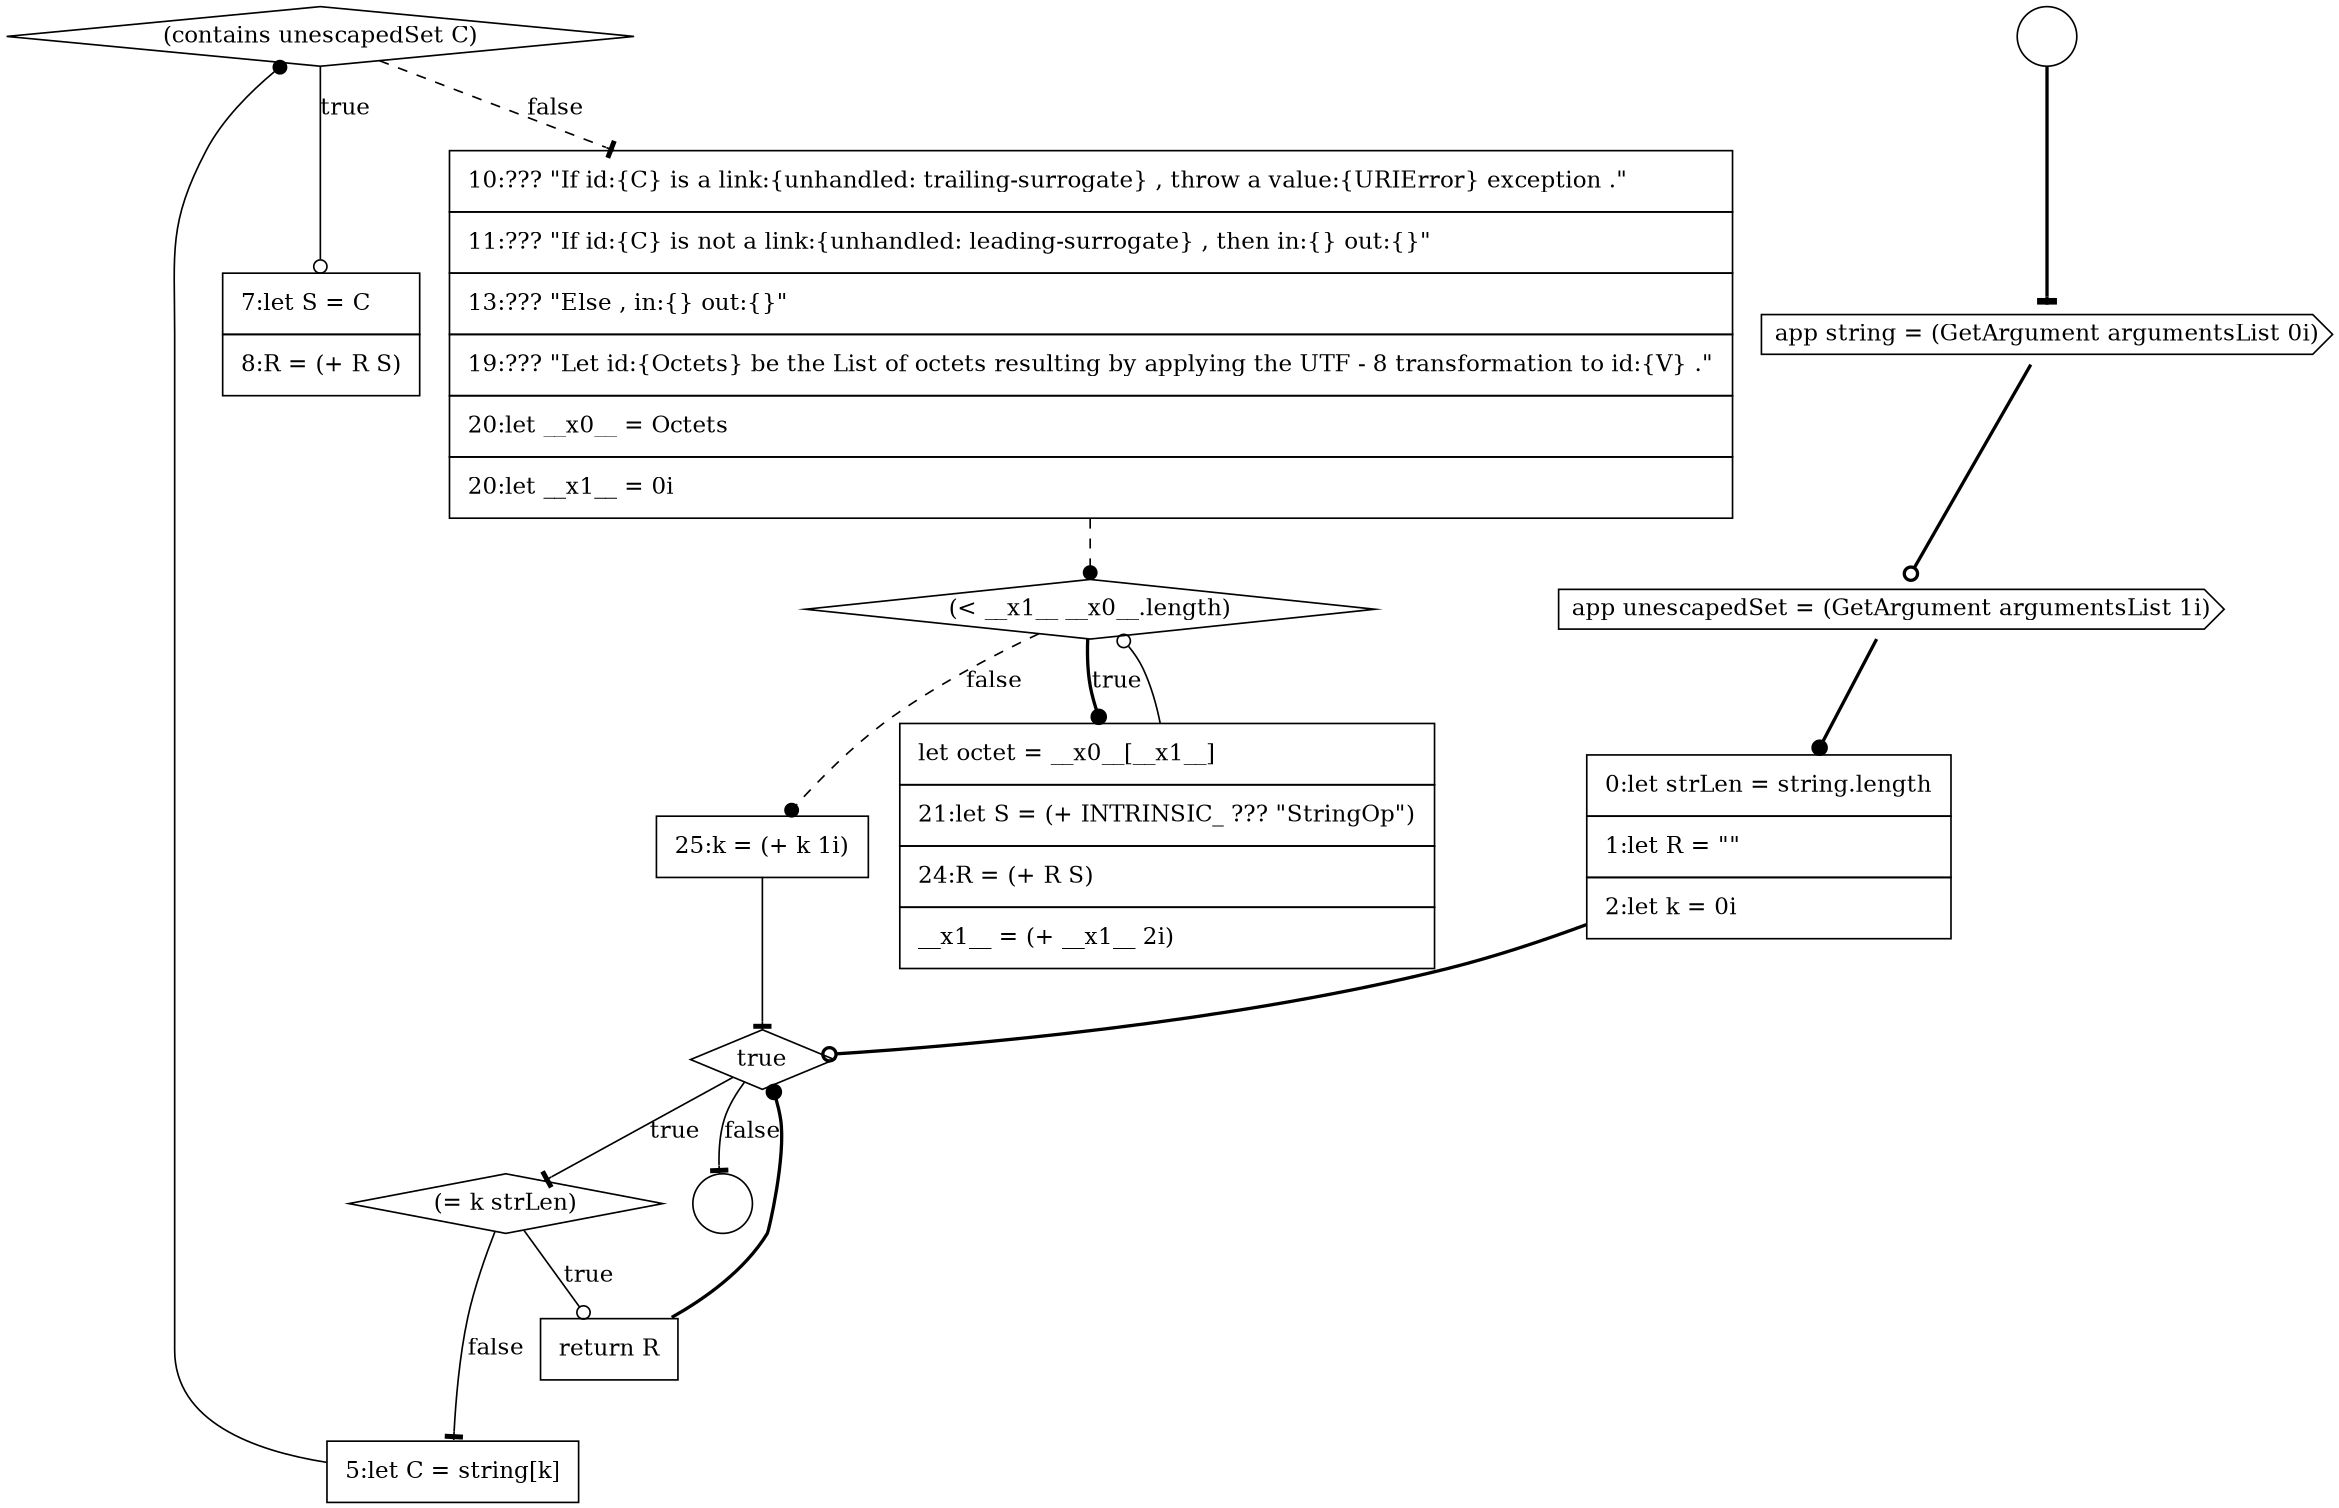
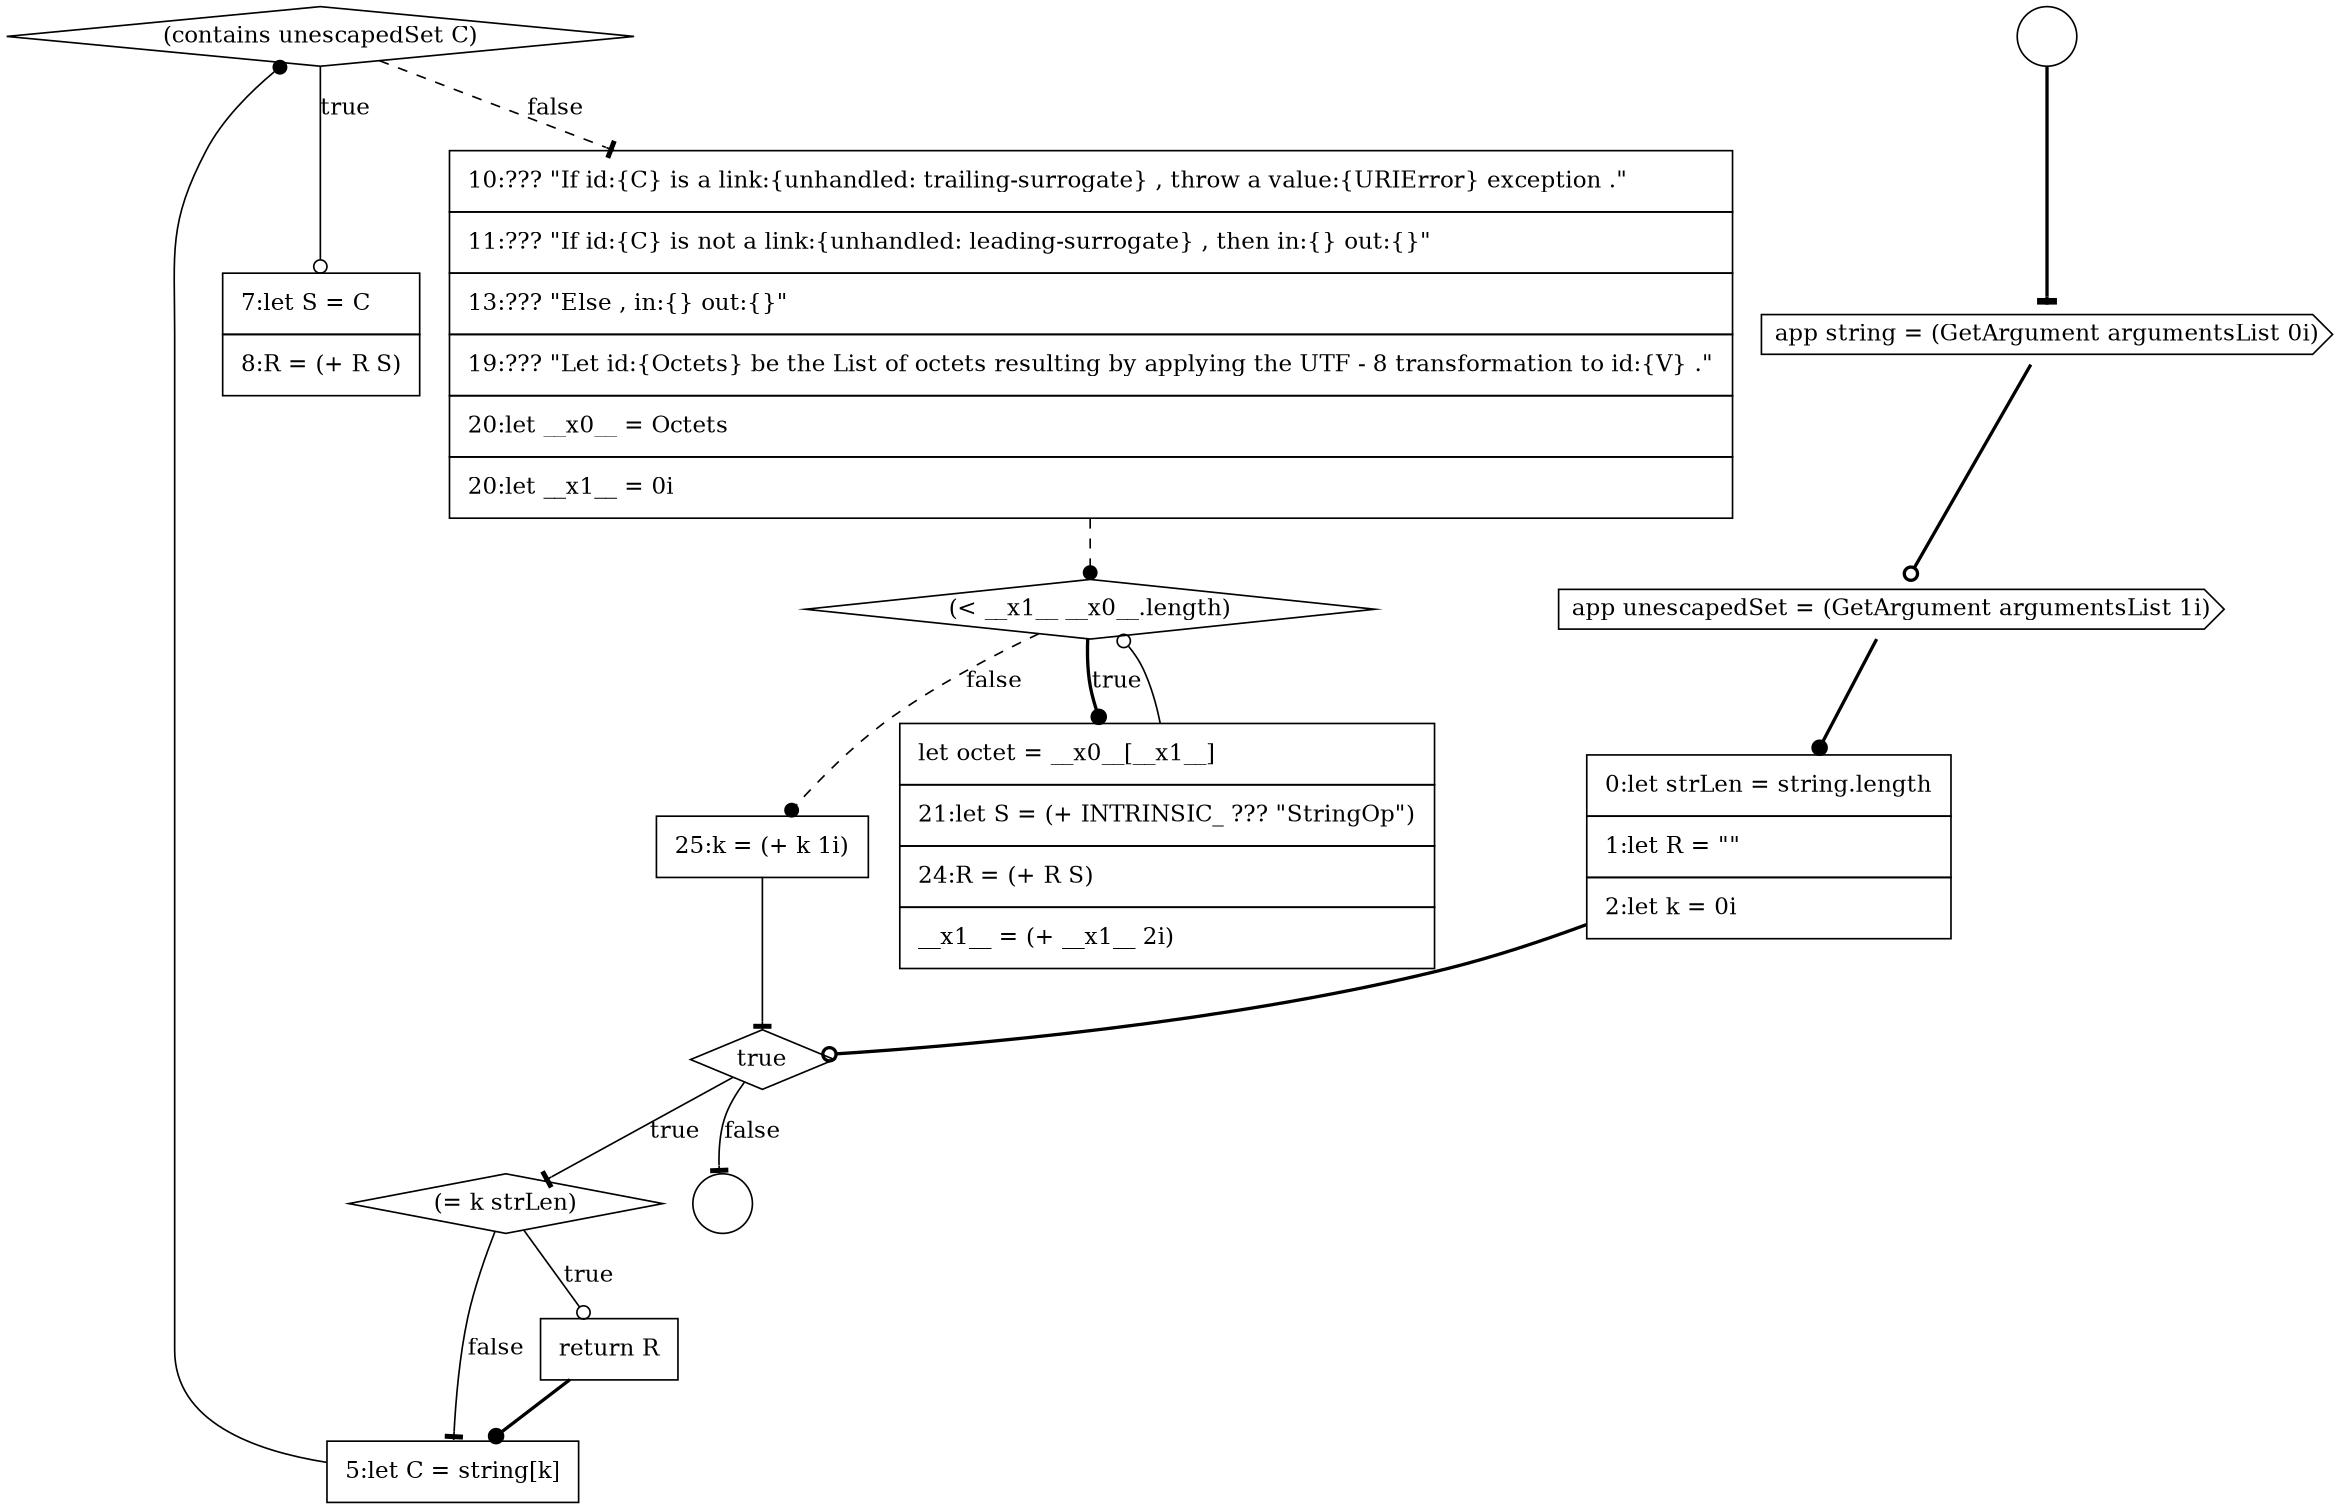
(769, 1229) -> (536, 1406)
